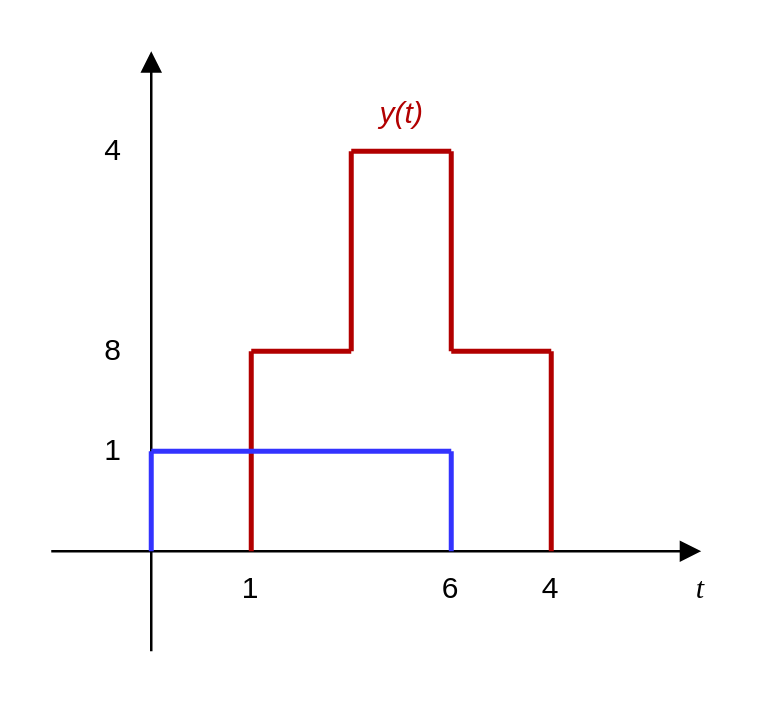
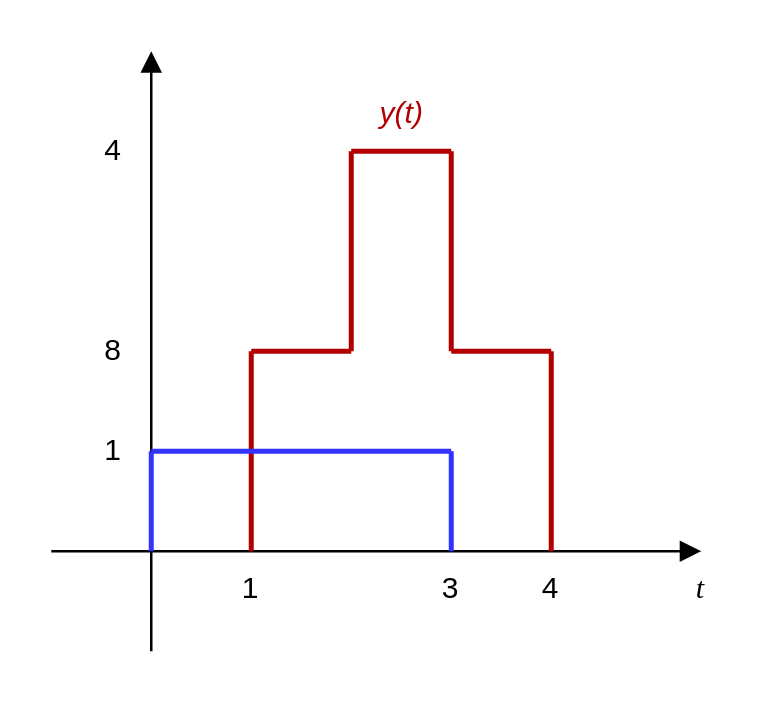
(451, 589) -> (451, 589)
